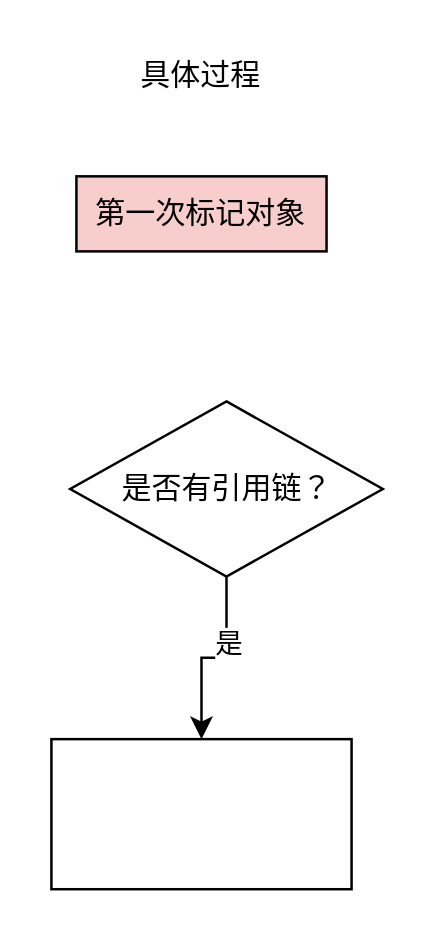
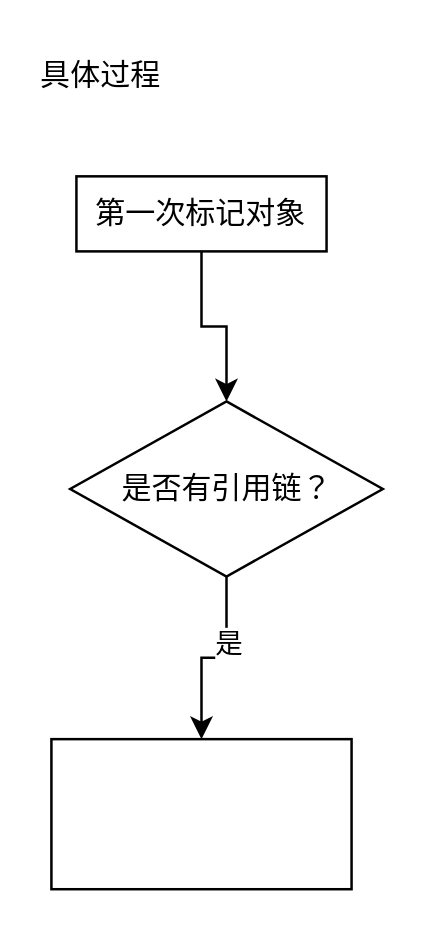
(201, 76) -> (101, 76)
(201, 214) -> (201, 214)
none -> (205, 326)
